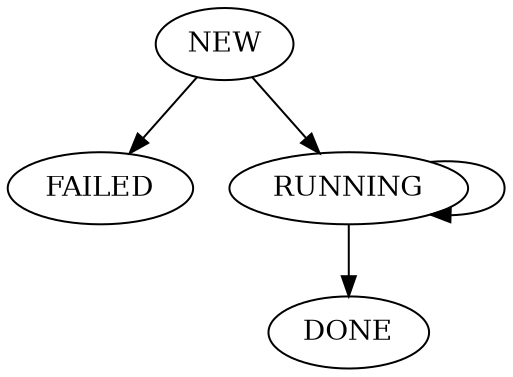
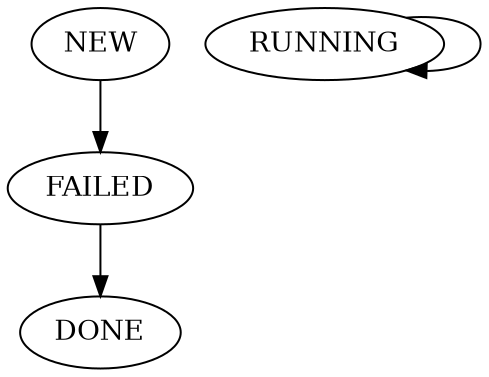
(279, 108) -> none
(349, 251) -> (100, 251)
